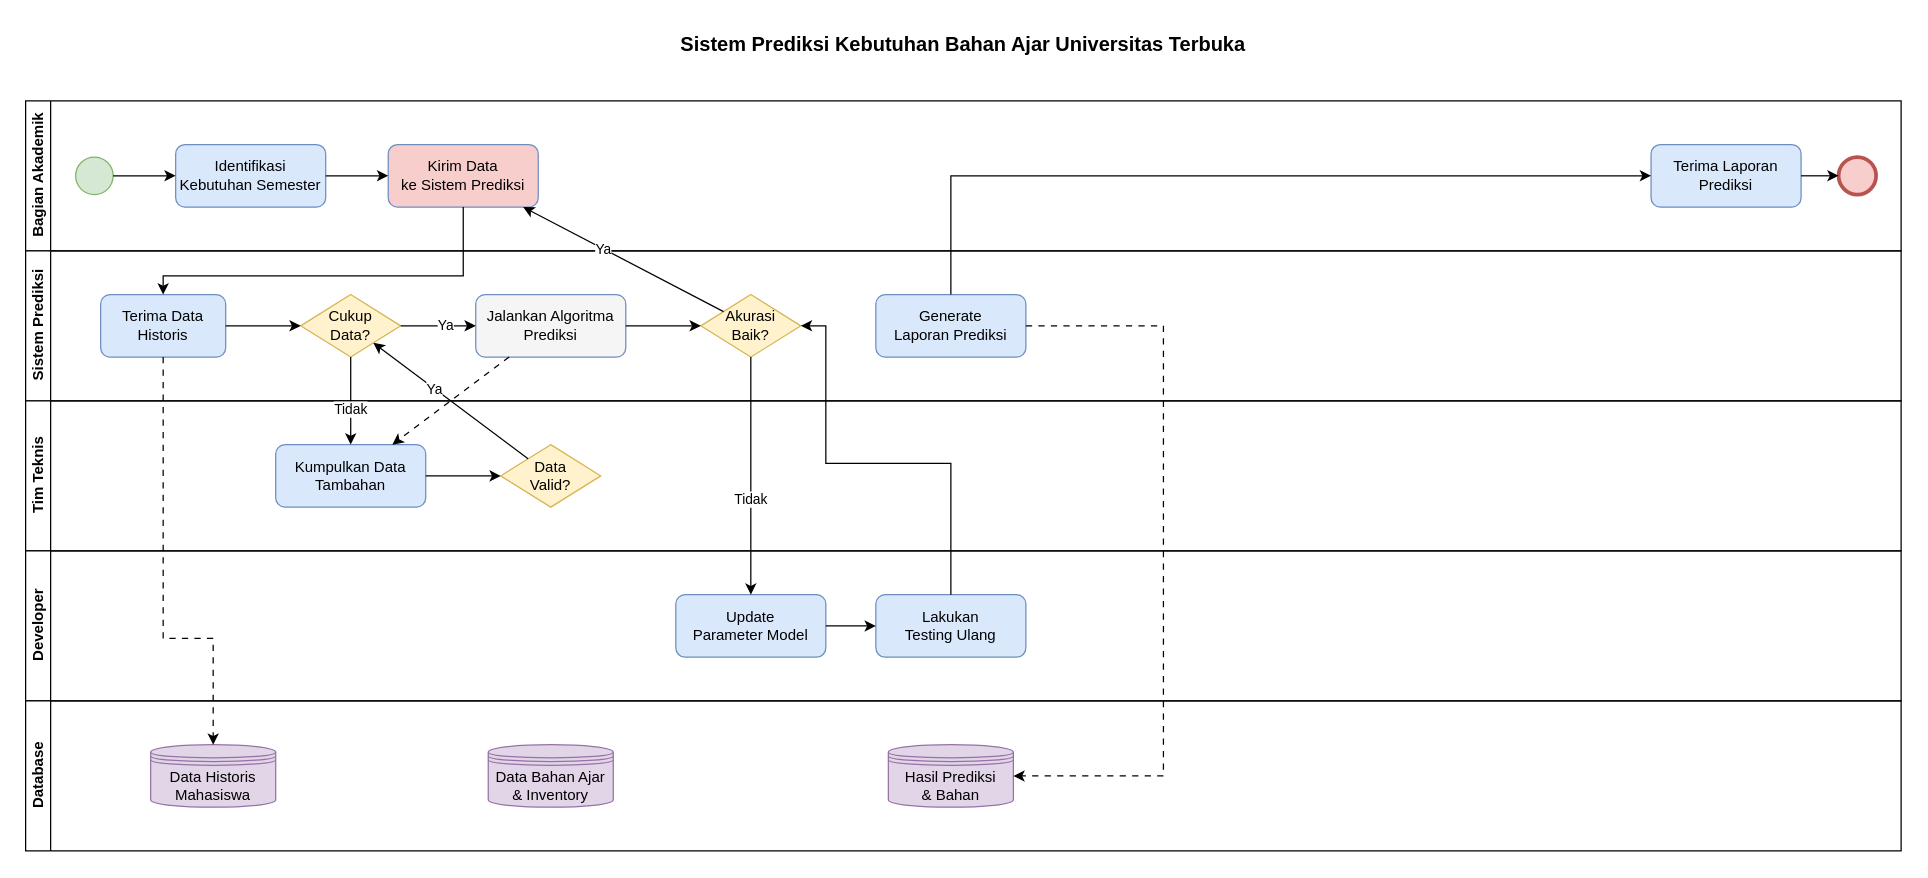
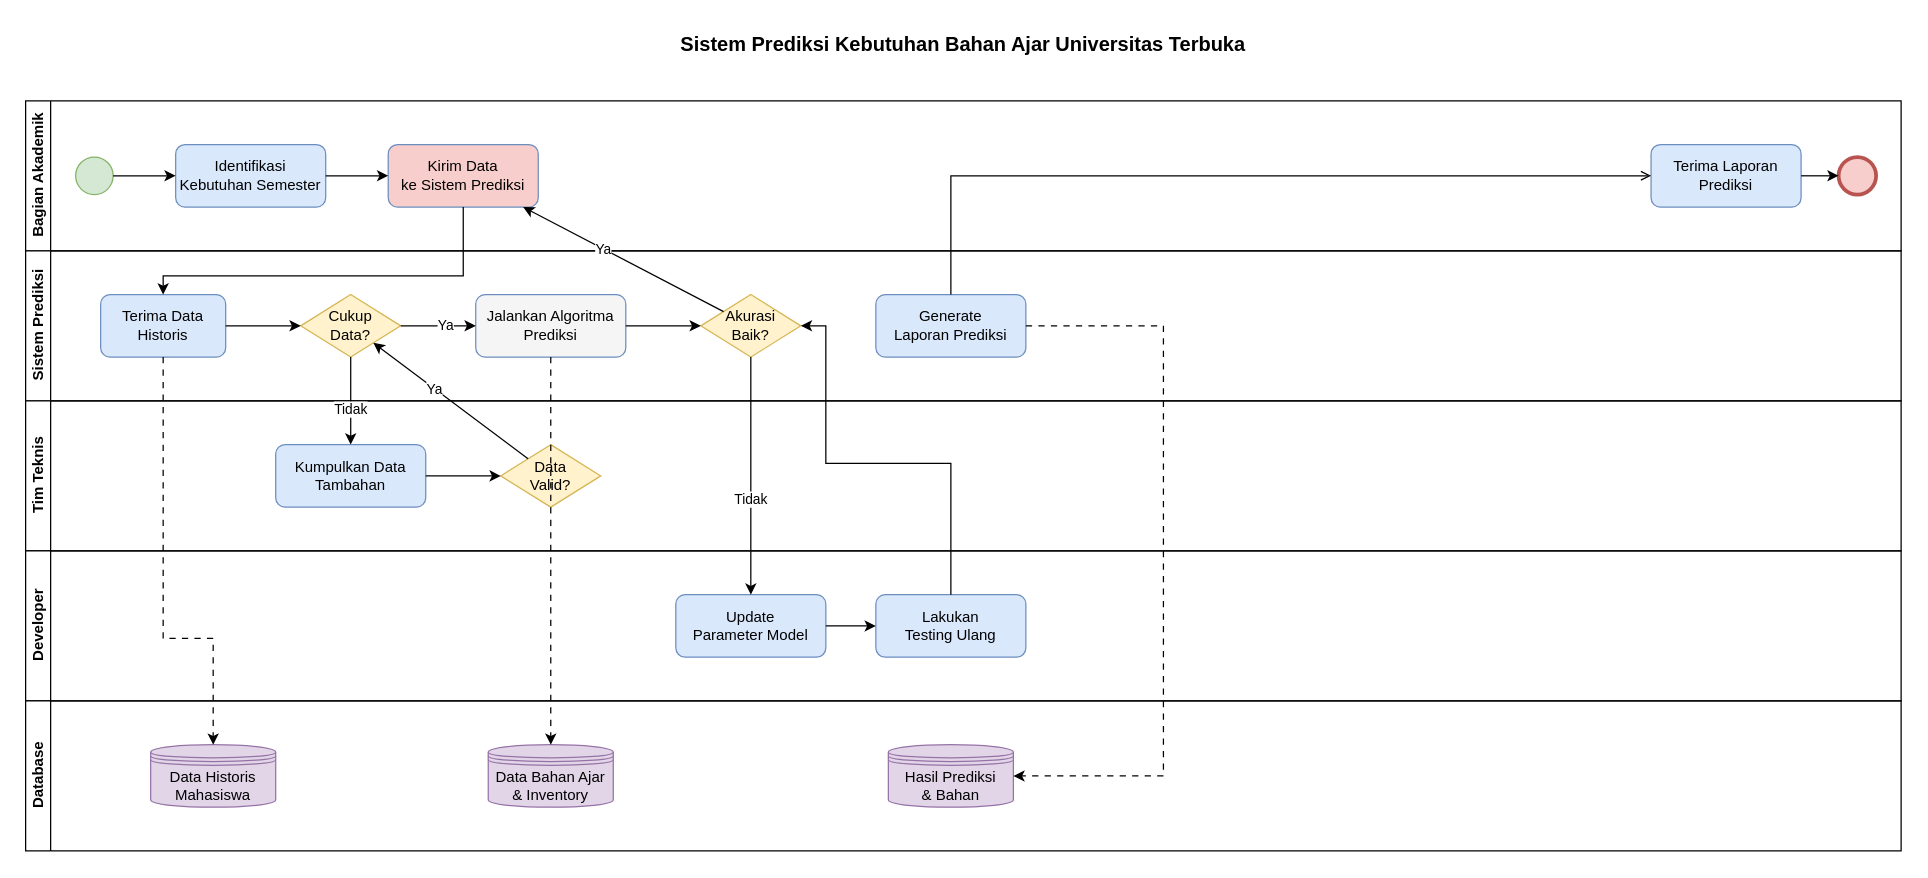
(1641, 176) -> (1643, 176)
(482, 377) -> (551, 476)
